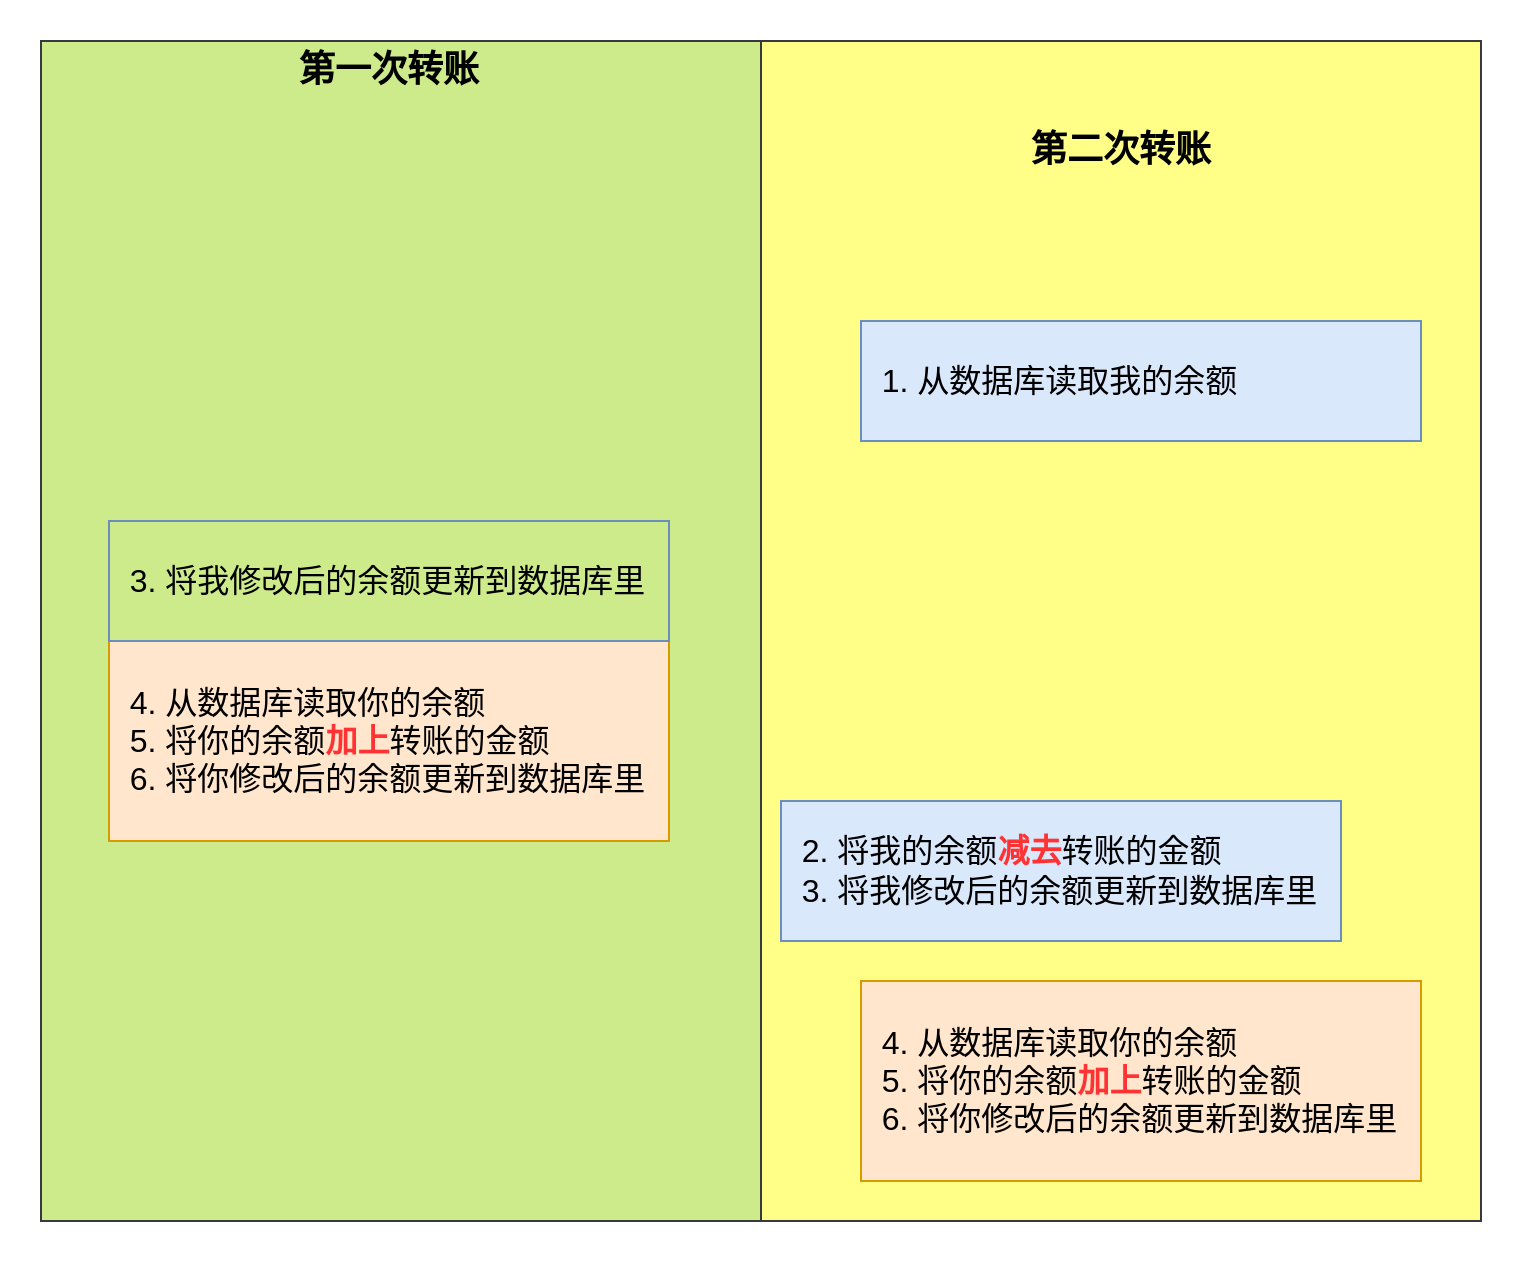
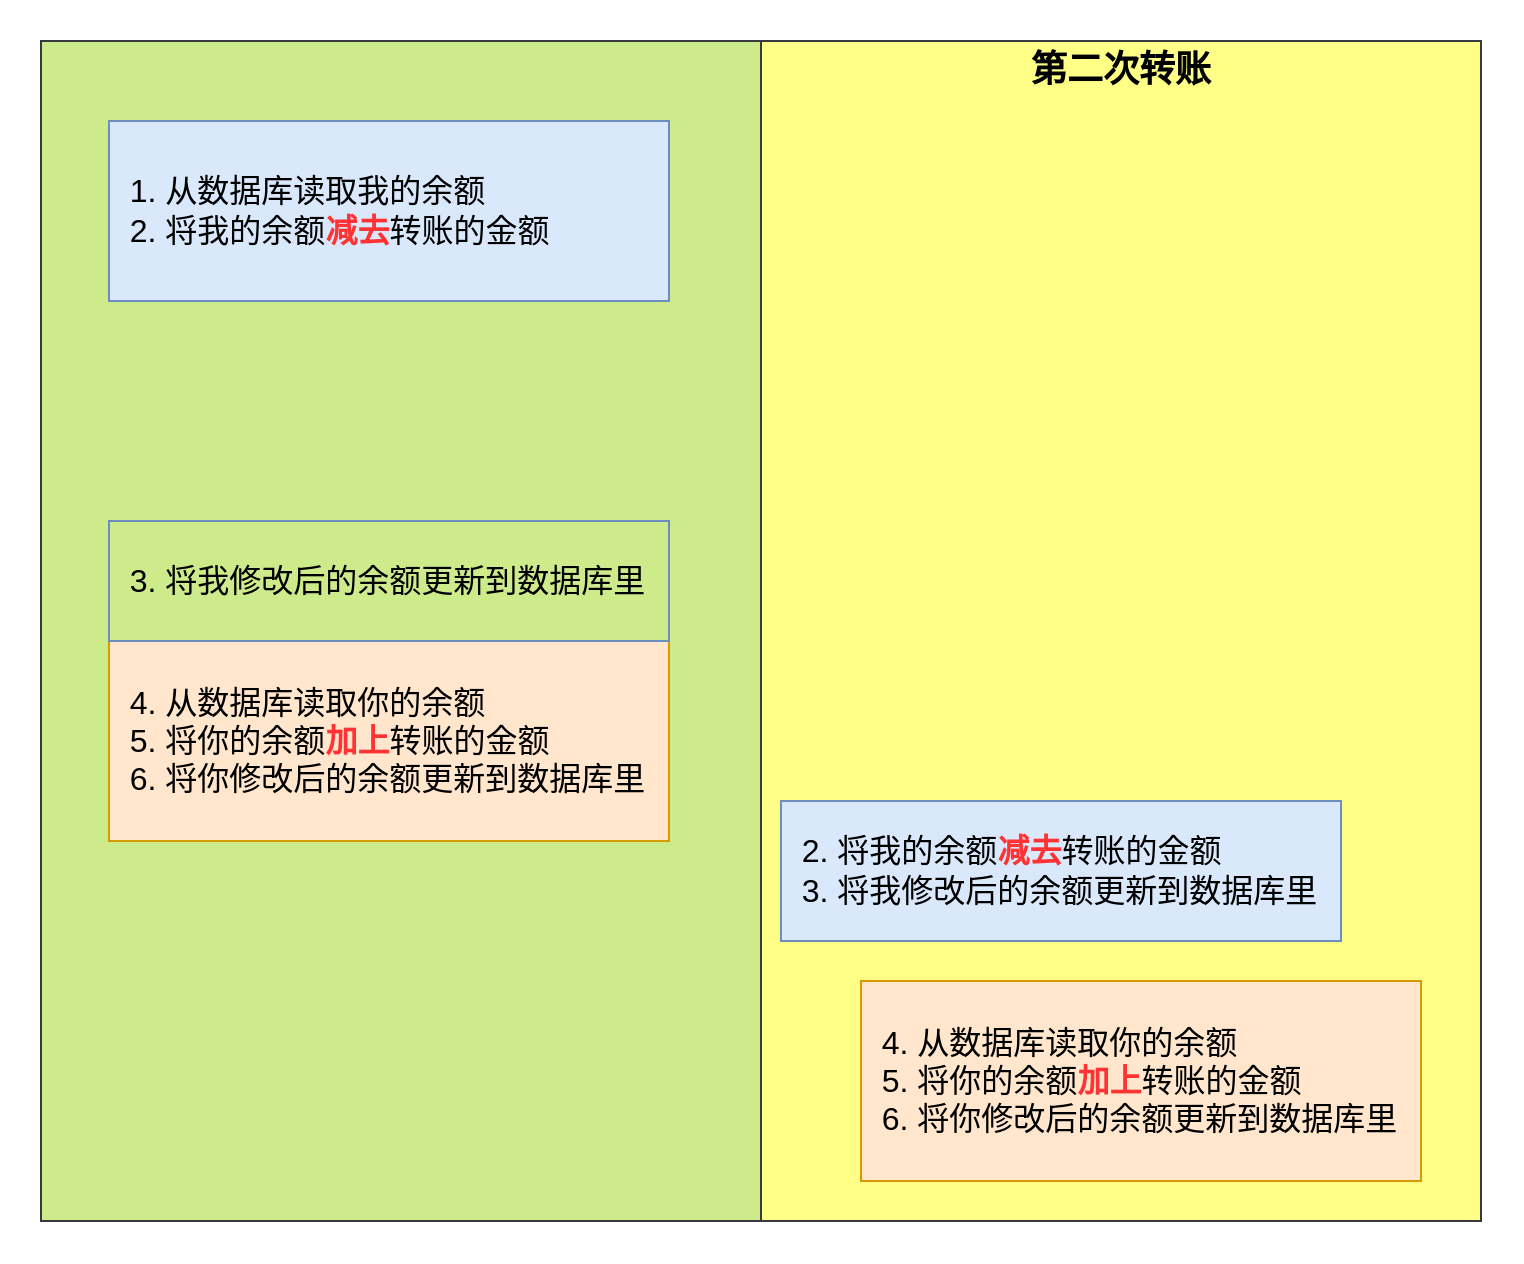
(389, 71) -> none
(1121, 151) -> (1121, 71)
none -> (389, 211)
(1141, 381) -> none
